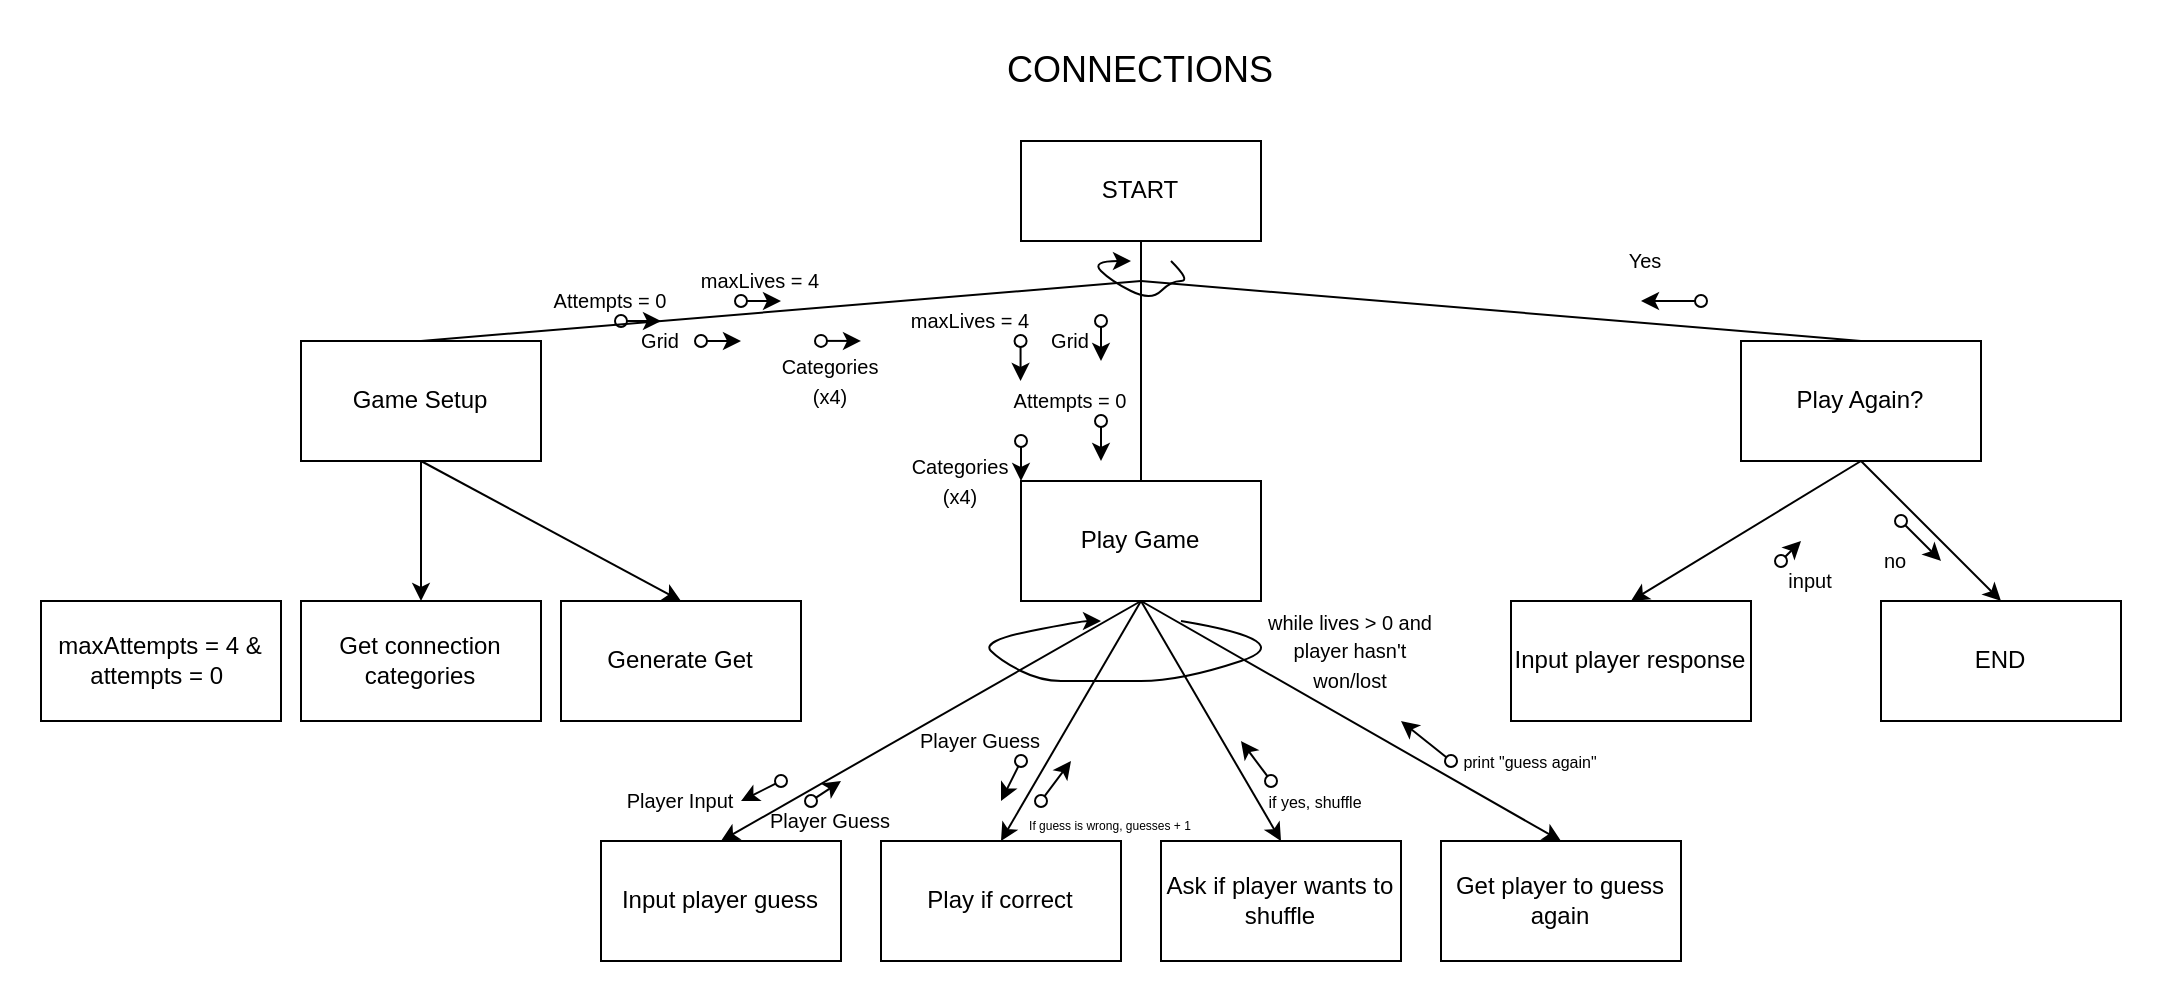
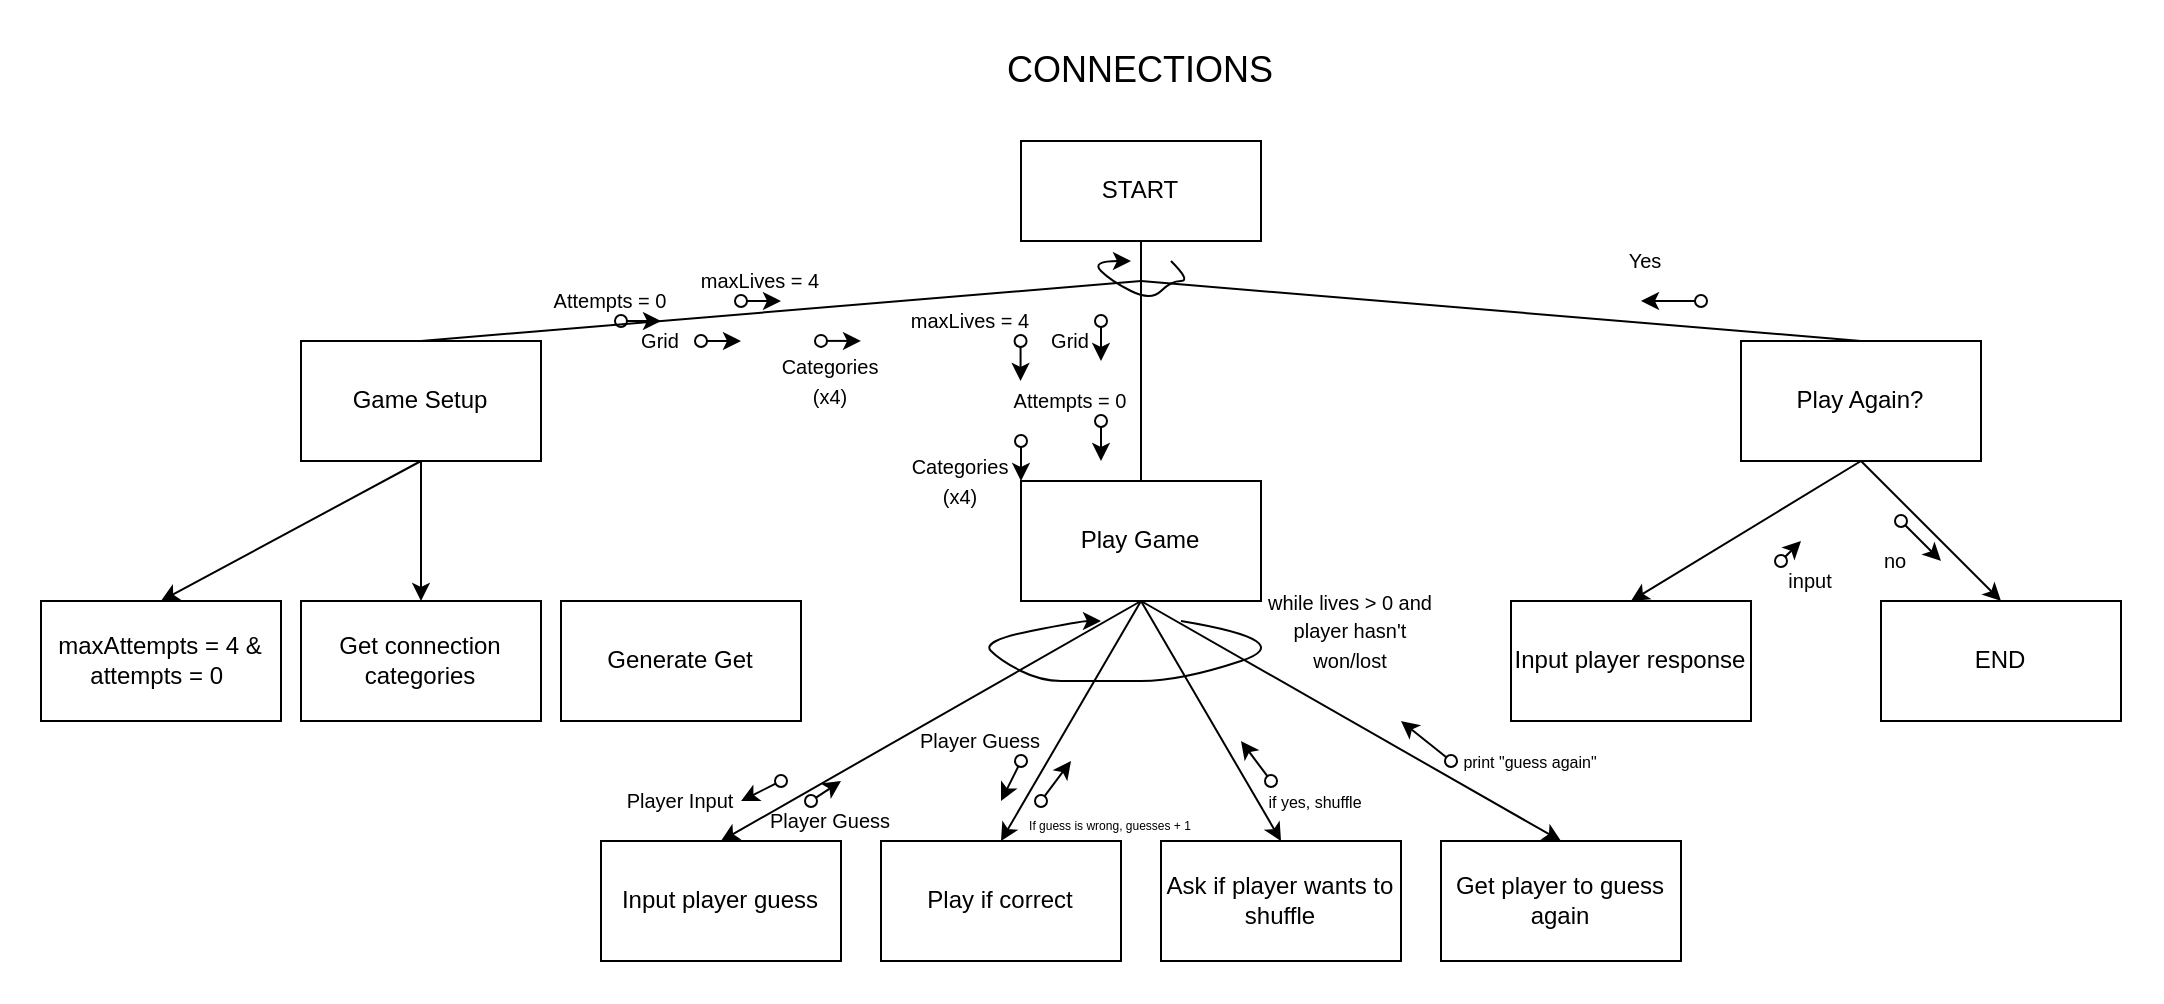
none -> (296, 528)
(547, 529) -> none
(1351, 651) -> (1351, 631)
